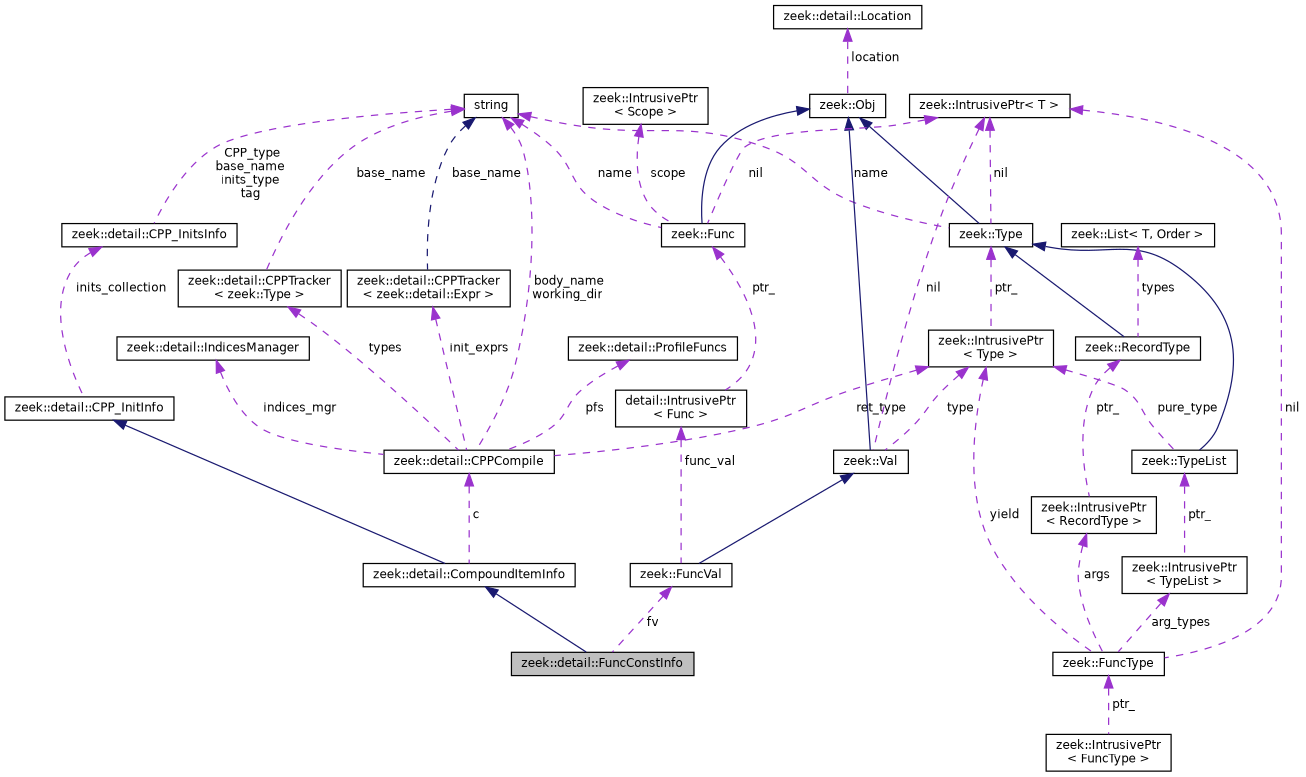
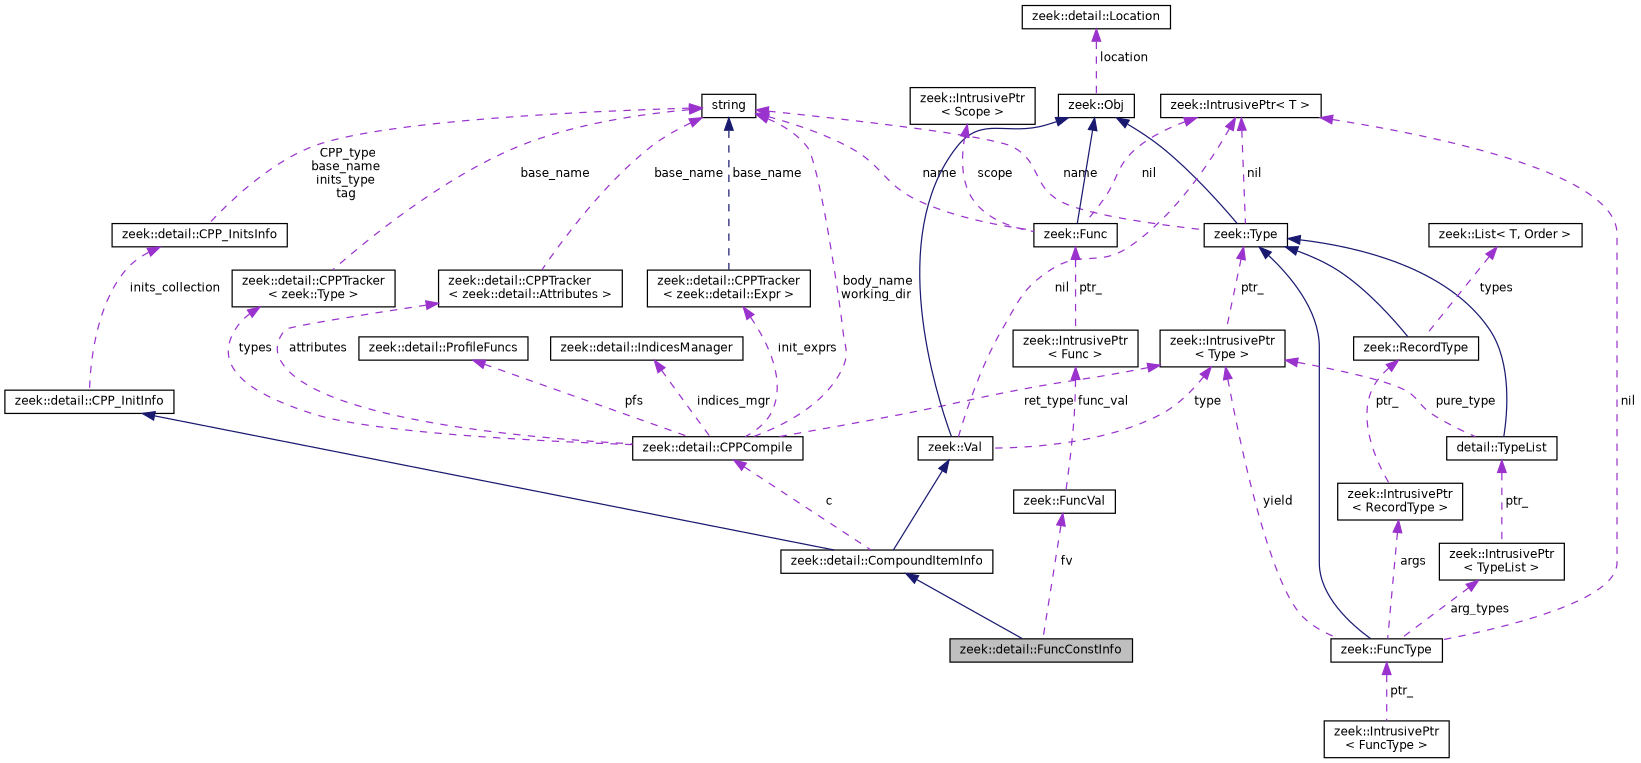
none -> (530, 288)
(681, 409) -> (1076, 349)
none -> (1319, 449)
(1185, 462) -> (1502, 448)
(771, 522) -> (918, 510)
